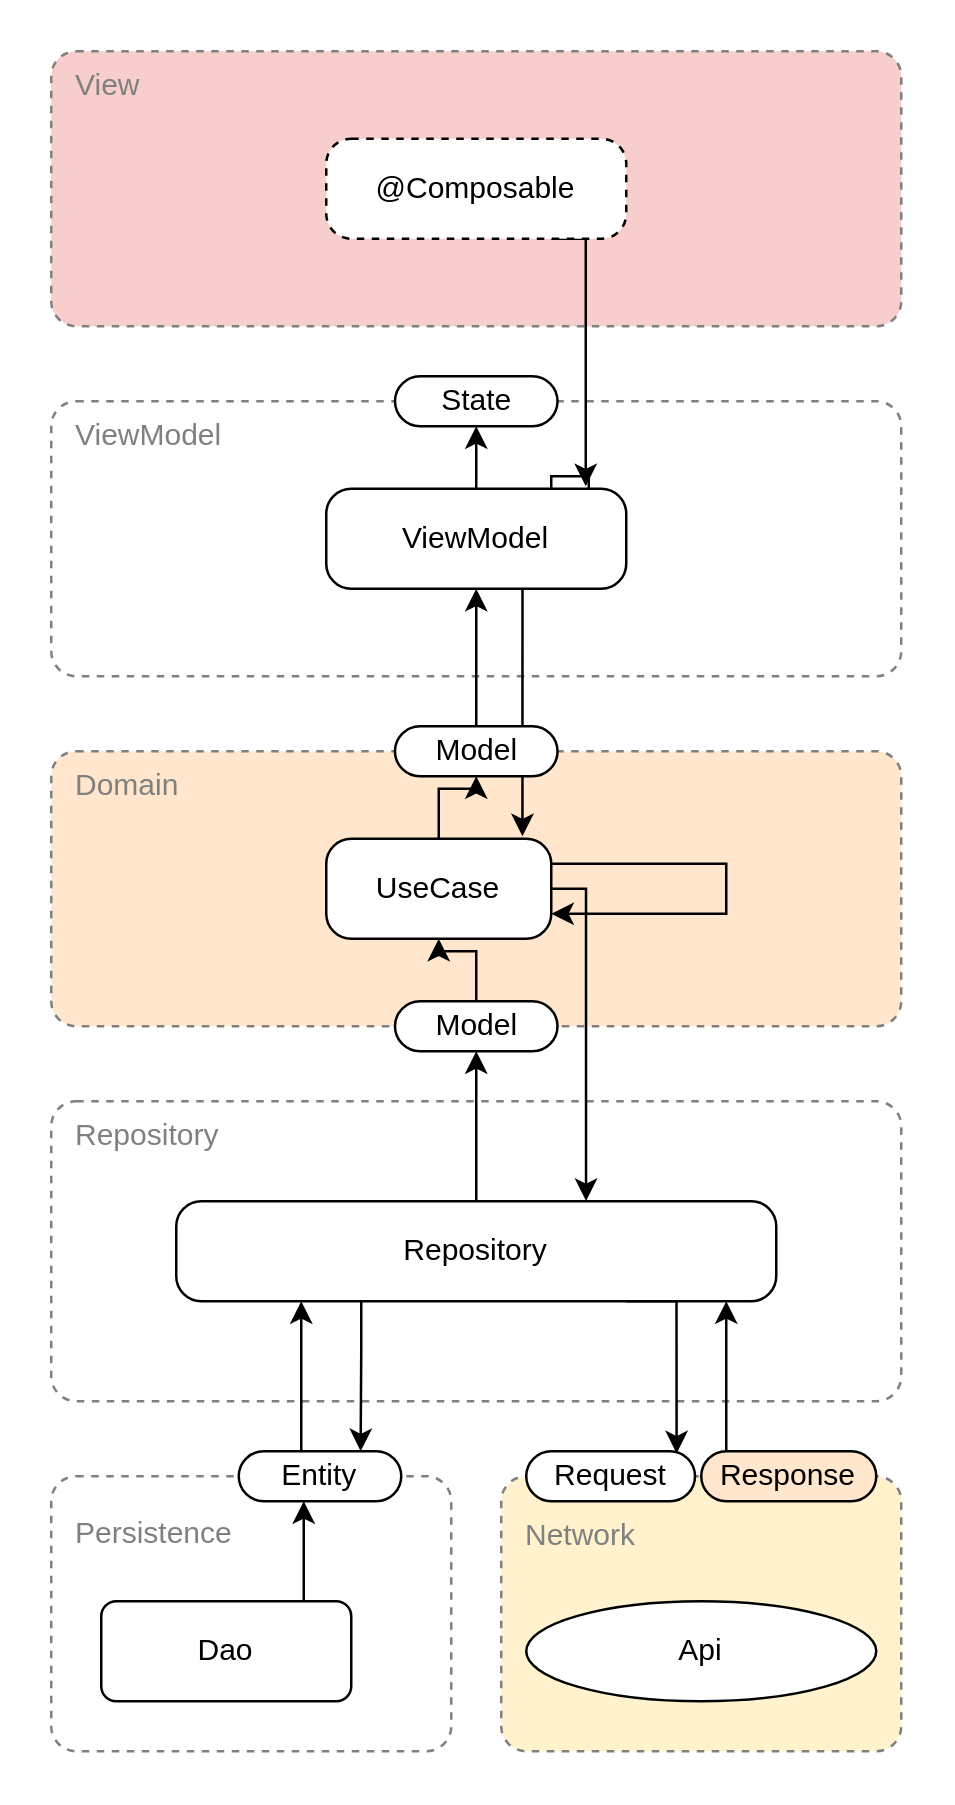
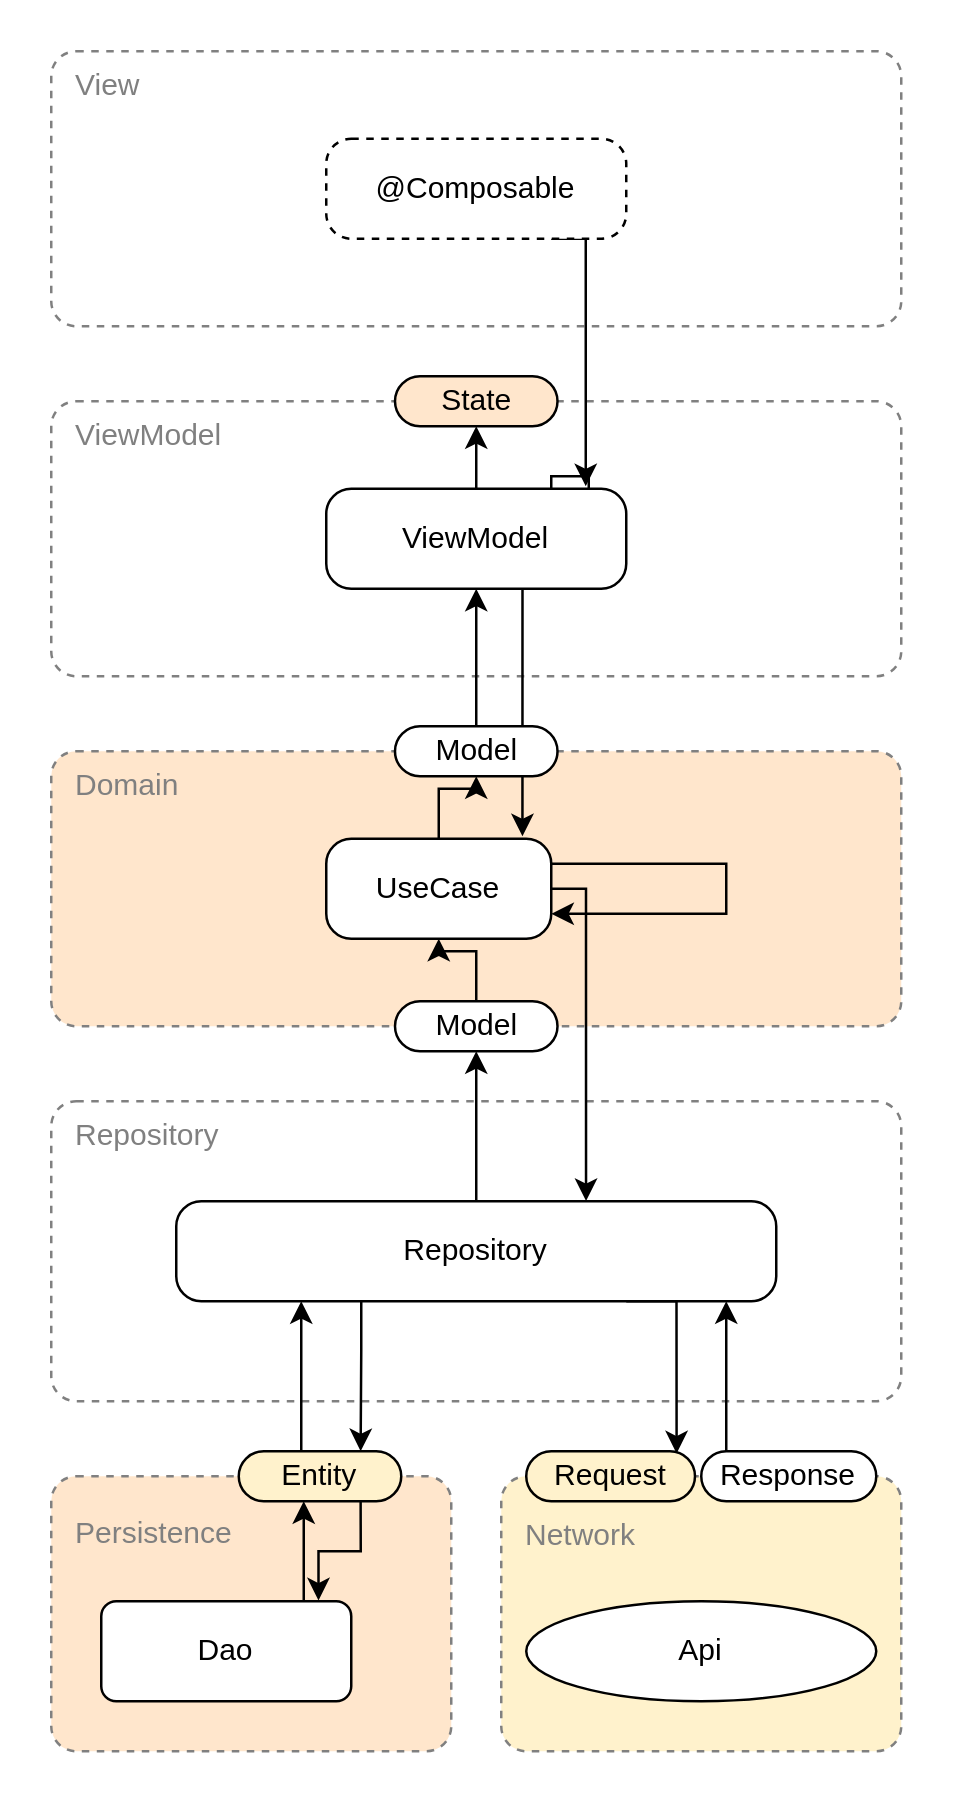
(106, 87) -> (106, 87)
(476, 401) -> (476, 401)
(320, 1476) -> (320, 1476)
(611, 1476) -> (611, 1476)
(789, 1476) -> (789, 1476)
(165, 1534) -> (165, 1534)
none -> (349, 1551)
